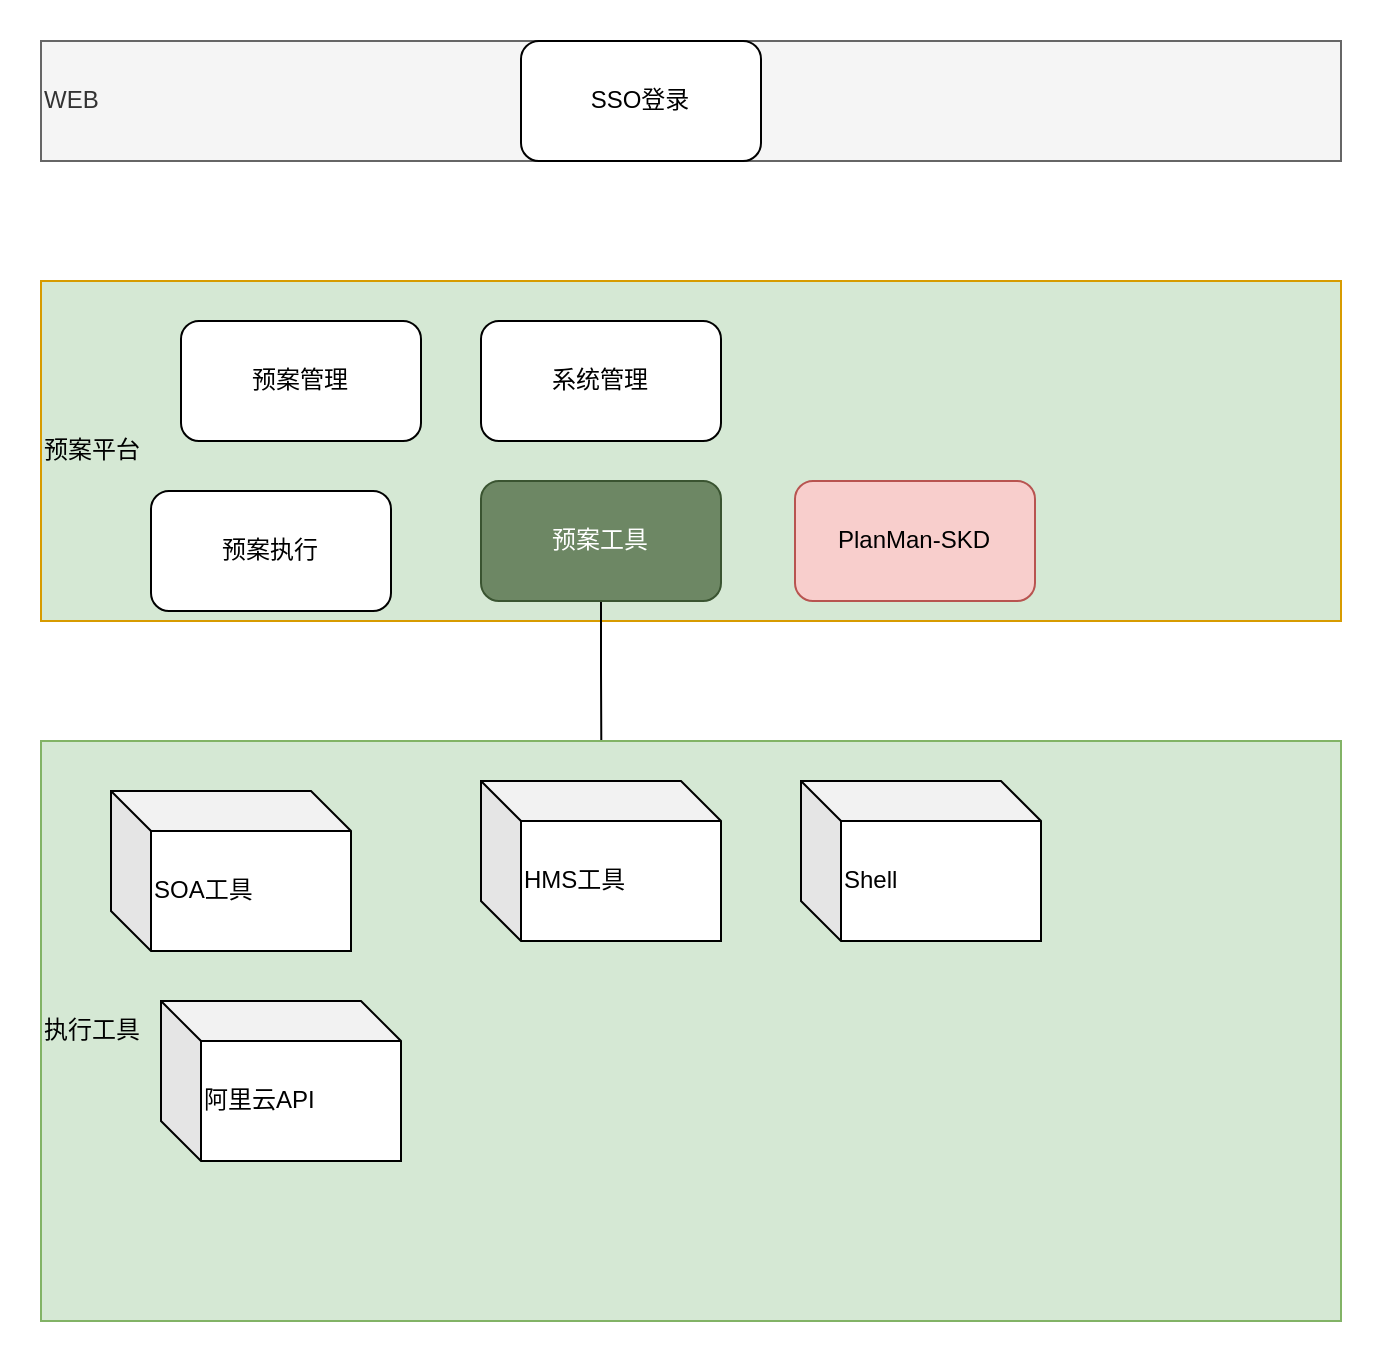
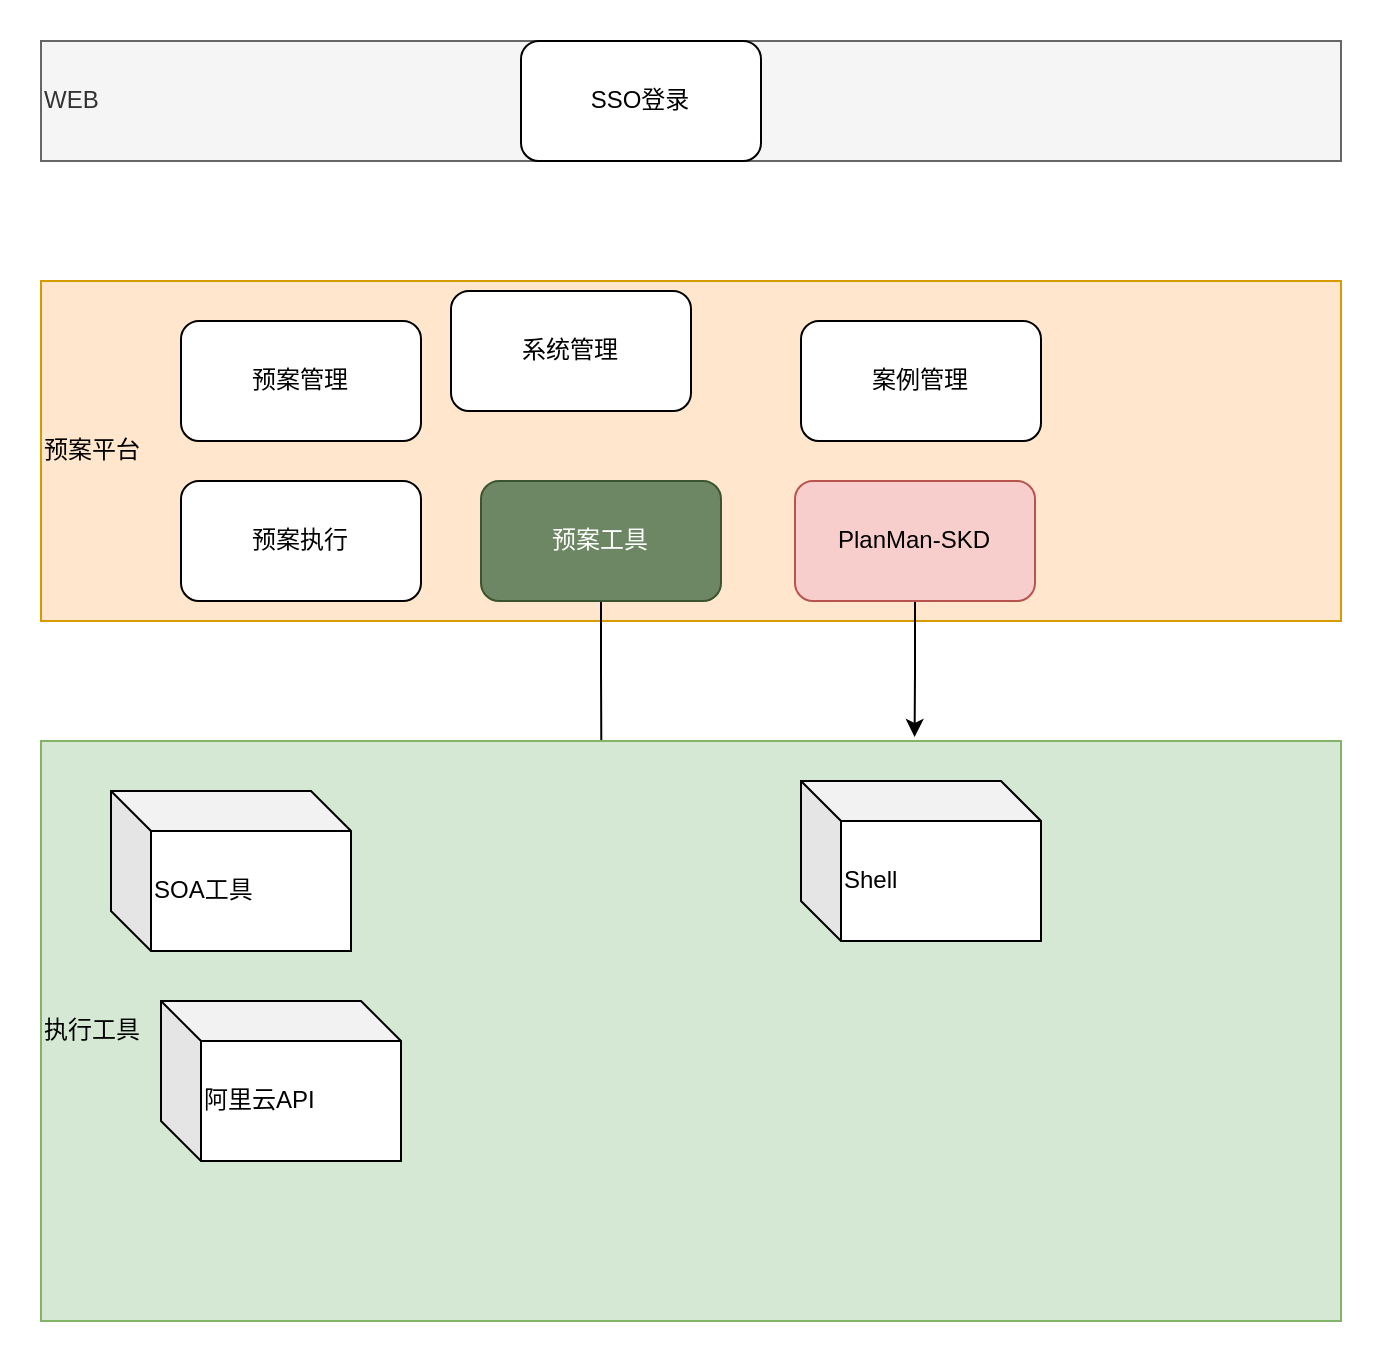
(601, 381) -> (571, 351)
none -> (921, 381)
(691, 451) -> (691, 451)
(271, 551) -> (301, 541)
none -> (915, 662)
(601, 861) -> none
